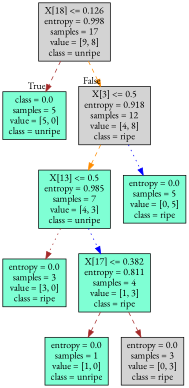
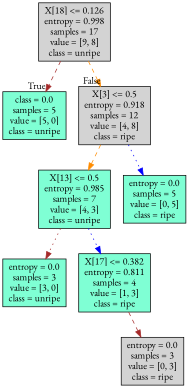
(34, 283) -> (34, 283)
(77, 361) -> none
